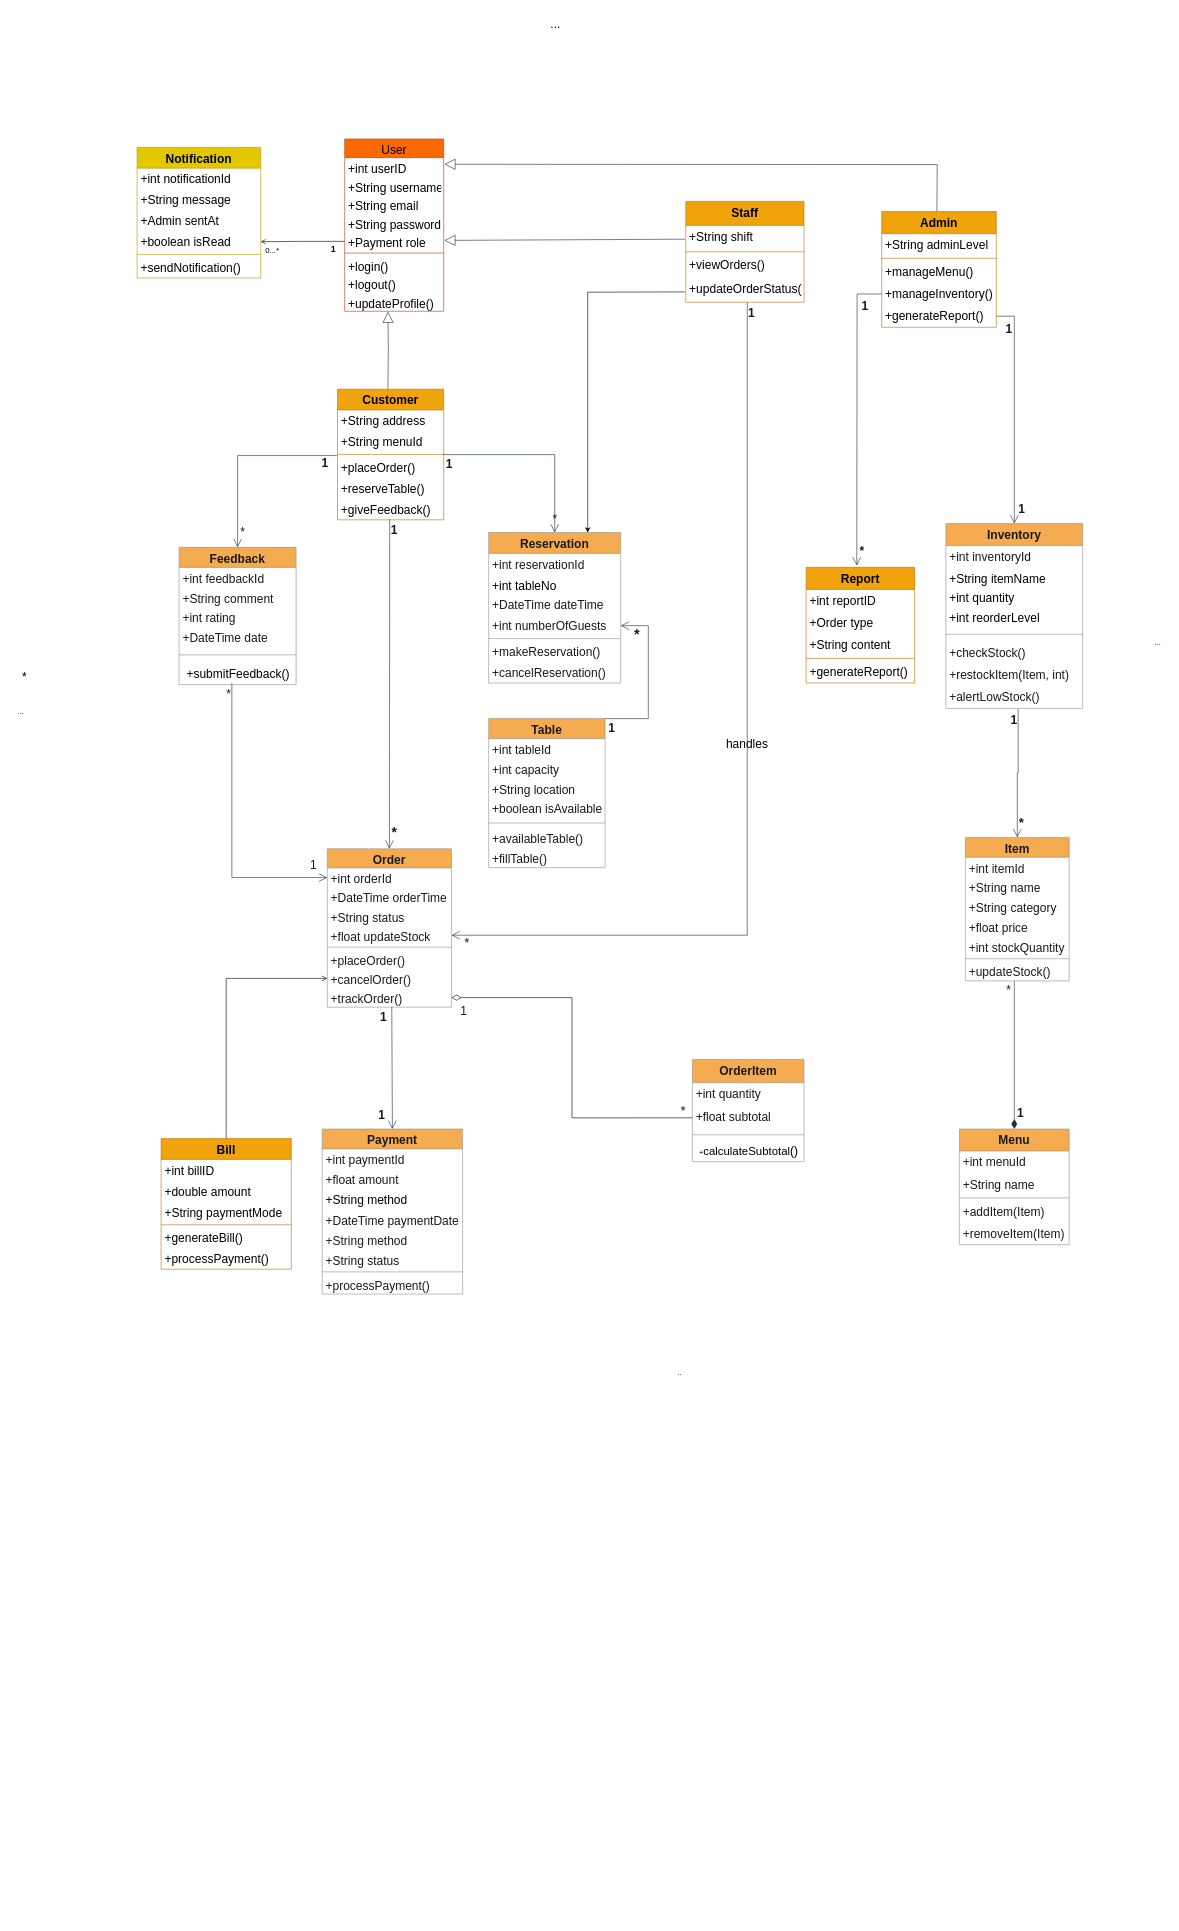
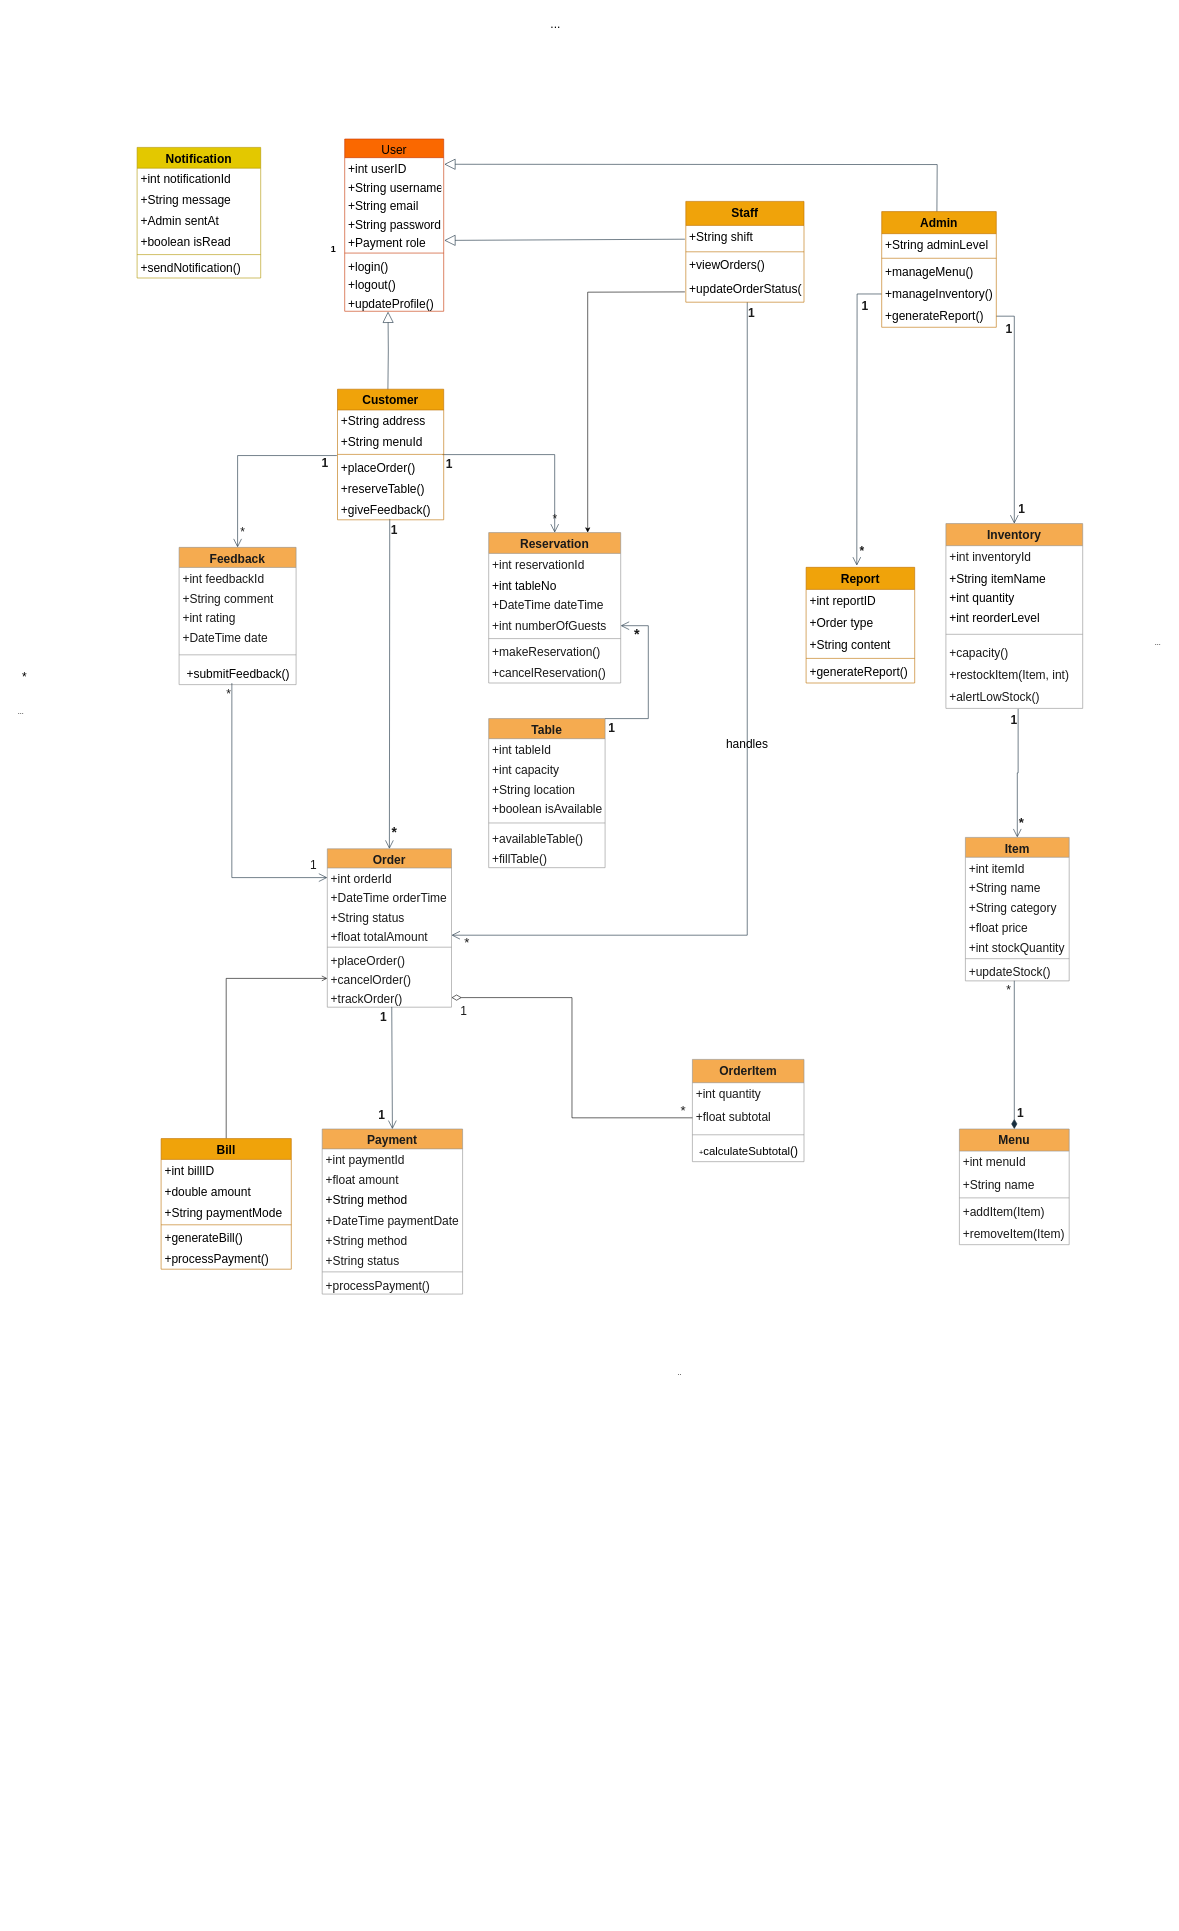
(303, 241) -> none
(993, 653) -> (985, 653)
(388, 937) -> (386, 937)
